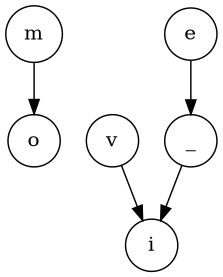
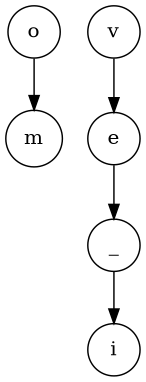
(34, 81) -> (34, 77)
(129, 186) -> (114, 78)
